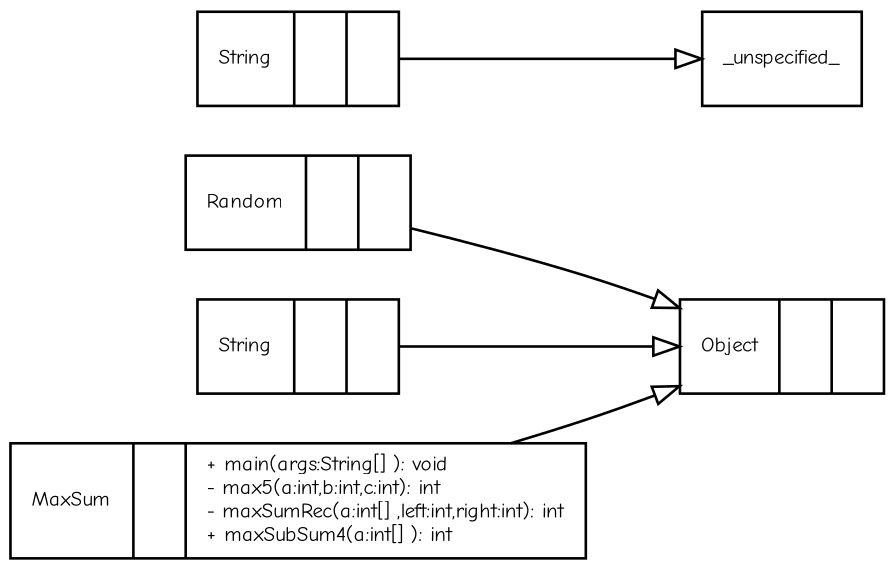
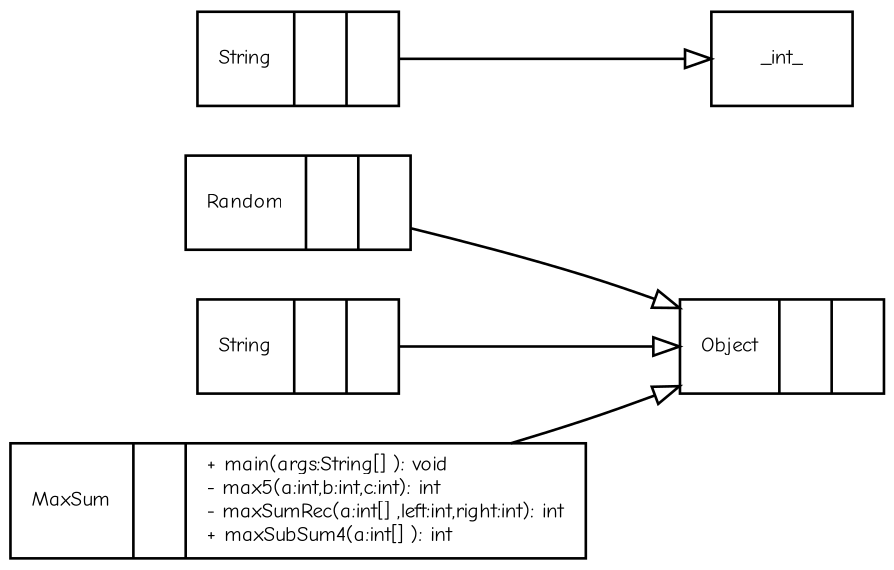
(782, 59) -> (782, 59)
